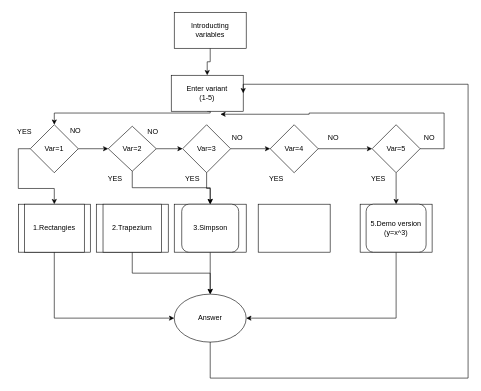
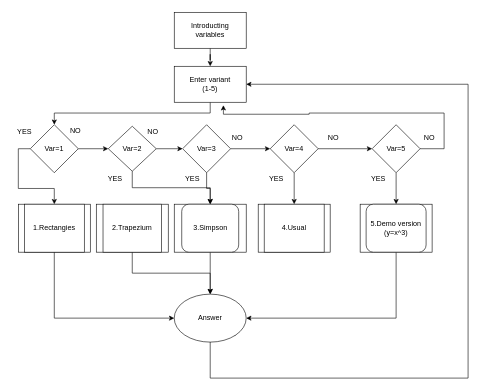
(207, 93) -> (210, 84)
none -> (294, 198)
none -> (294, 228)
